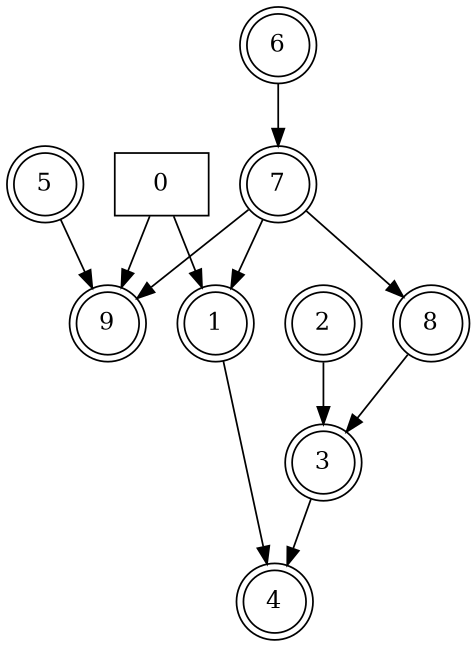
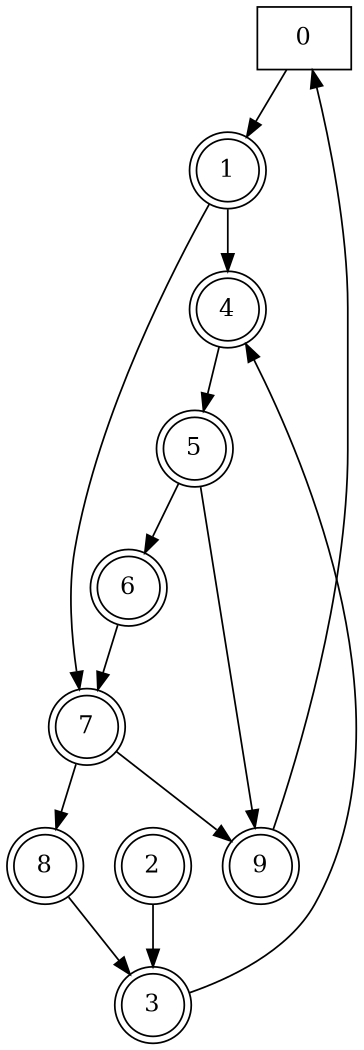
(139, 244) -> (347, 461)
(251, 246) -> (107, 429)
none -> (213, 370)
none -> (166, 510)
